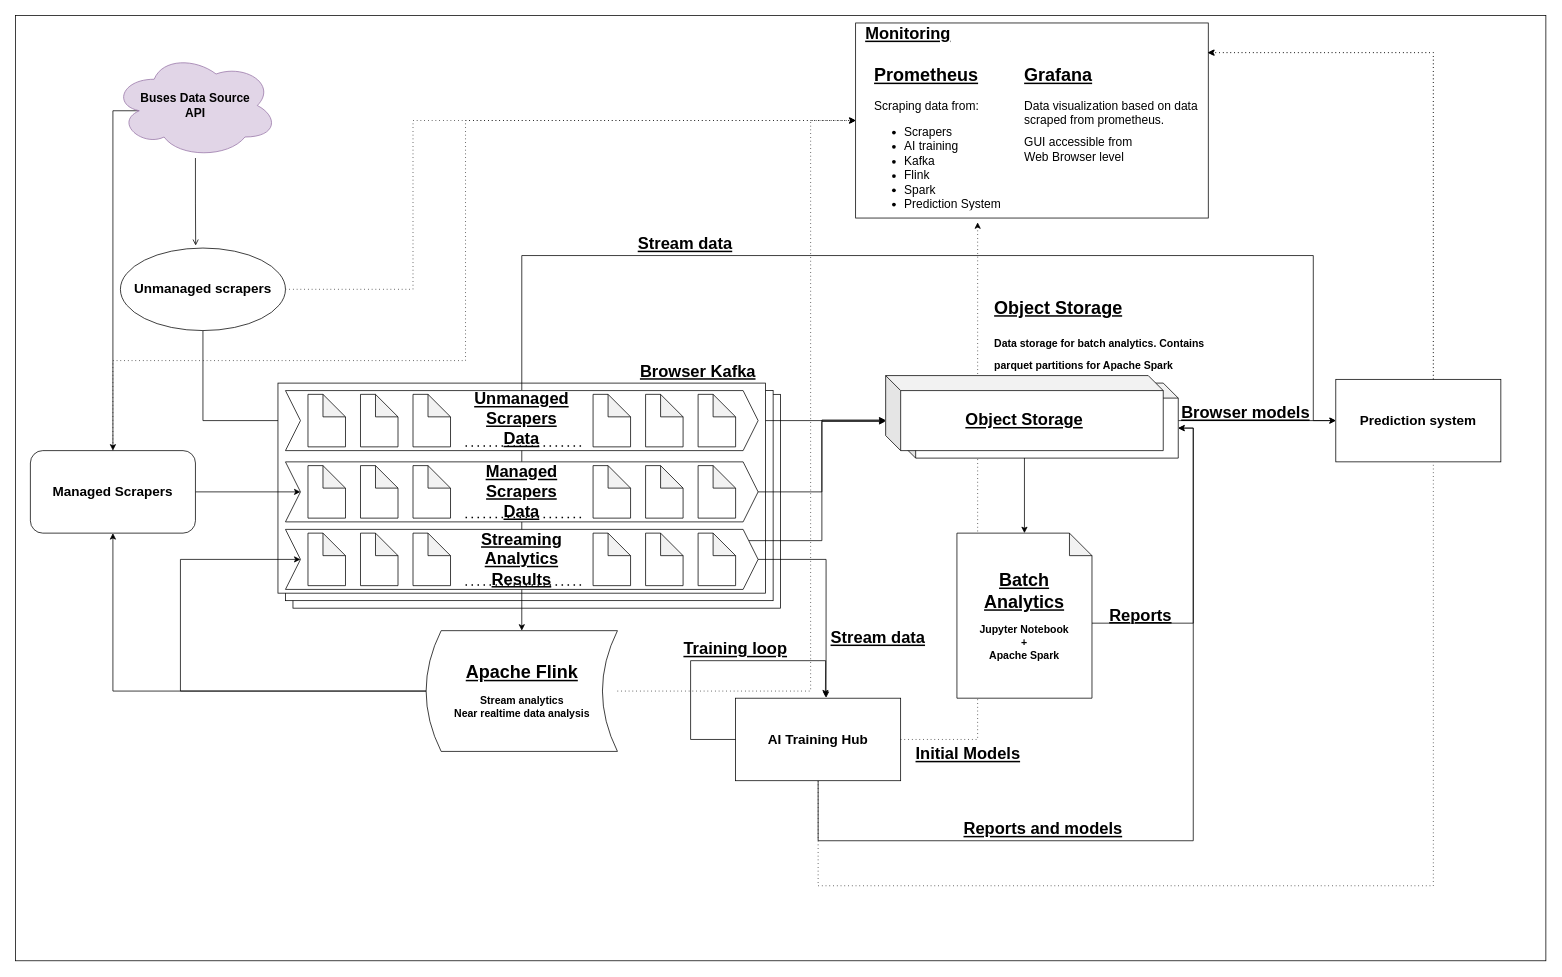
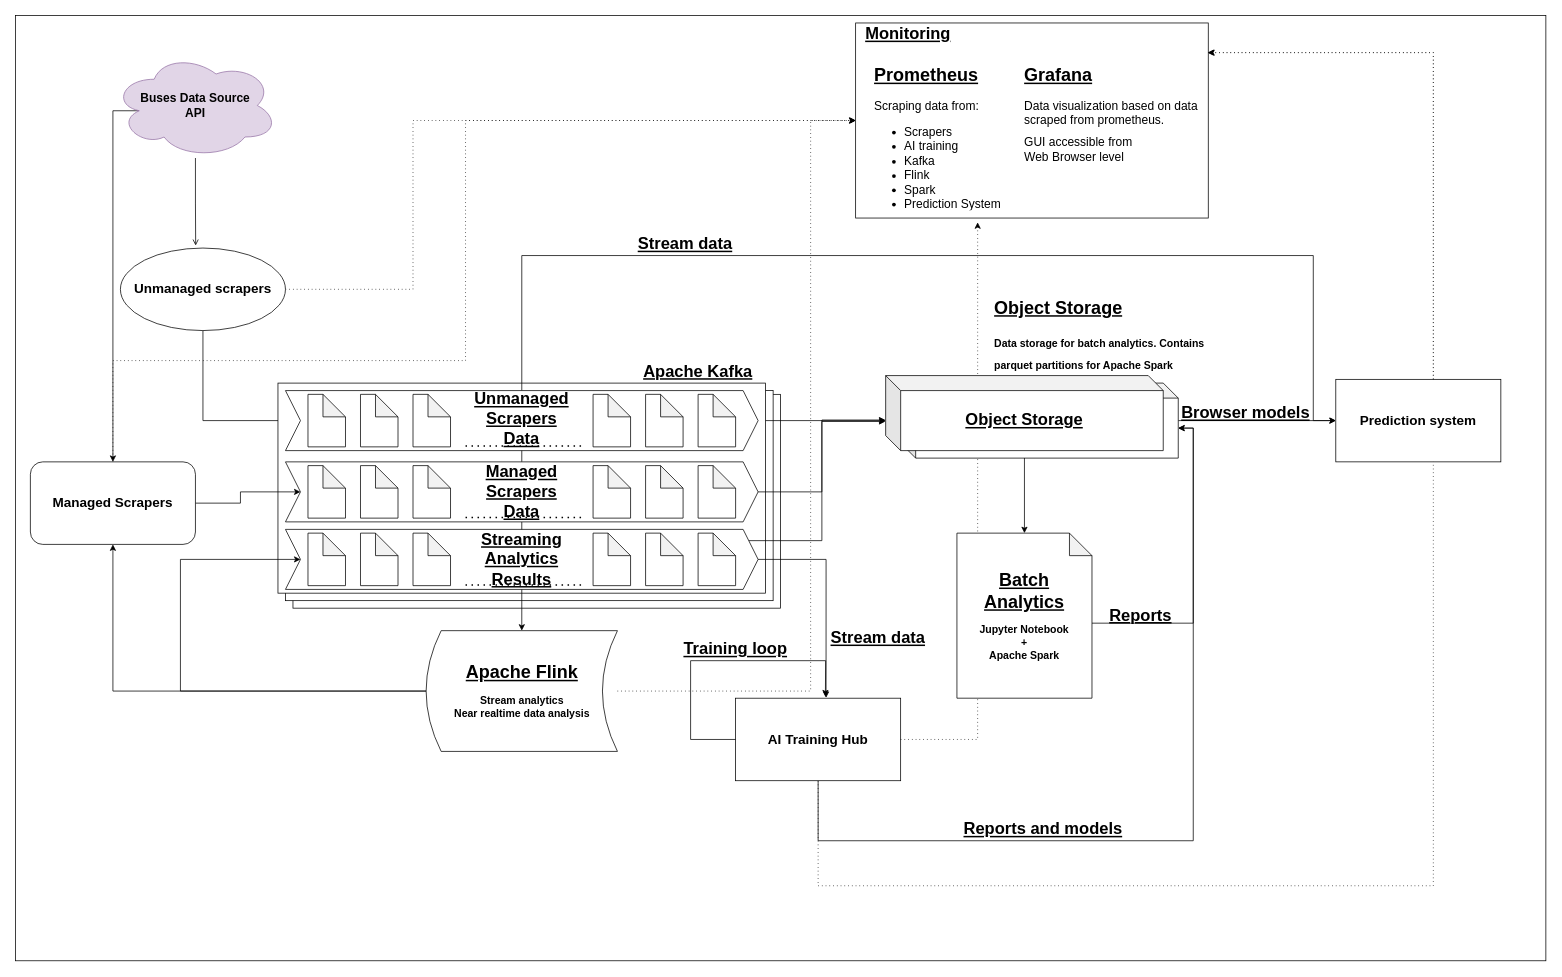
(698, 372) -> (698, 372)
(113, 492) -> (113, 503)
(968, 754) -> none
